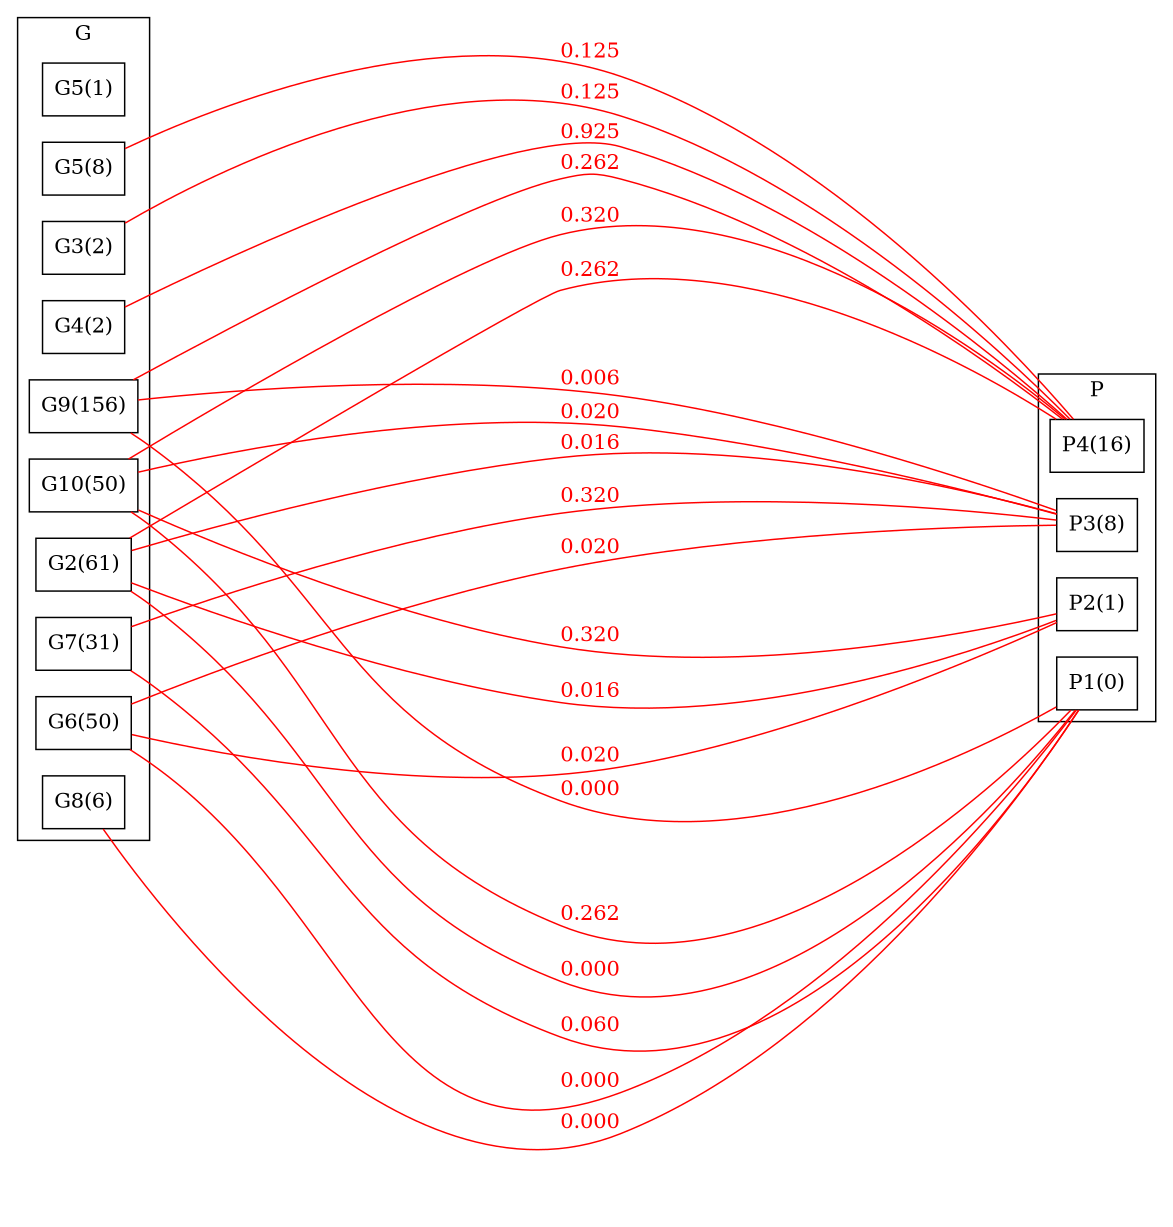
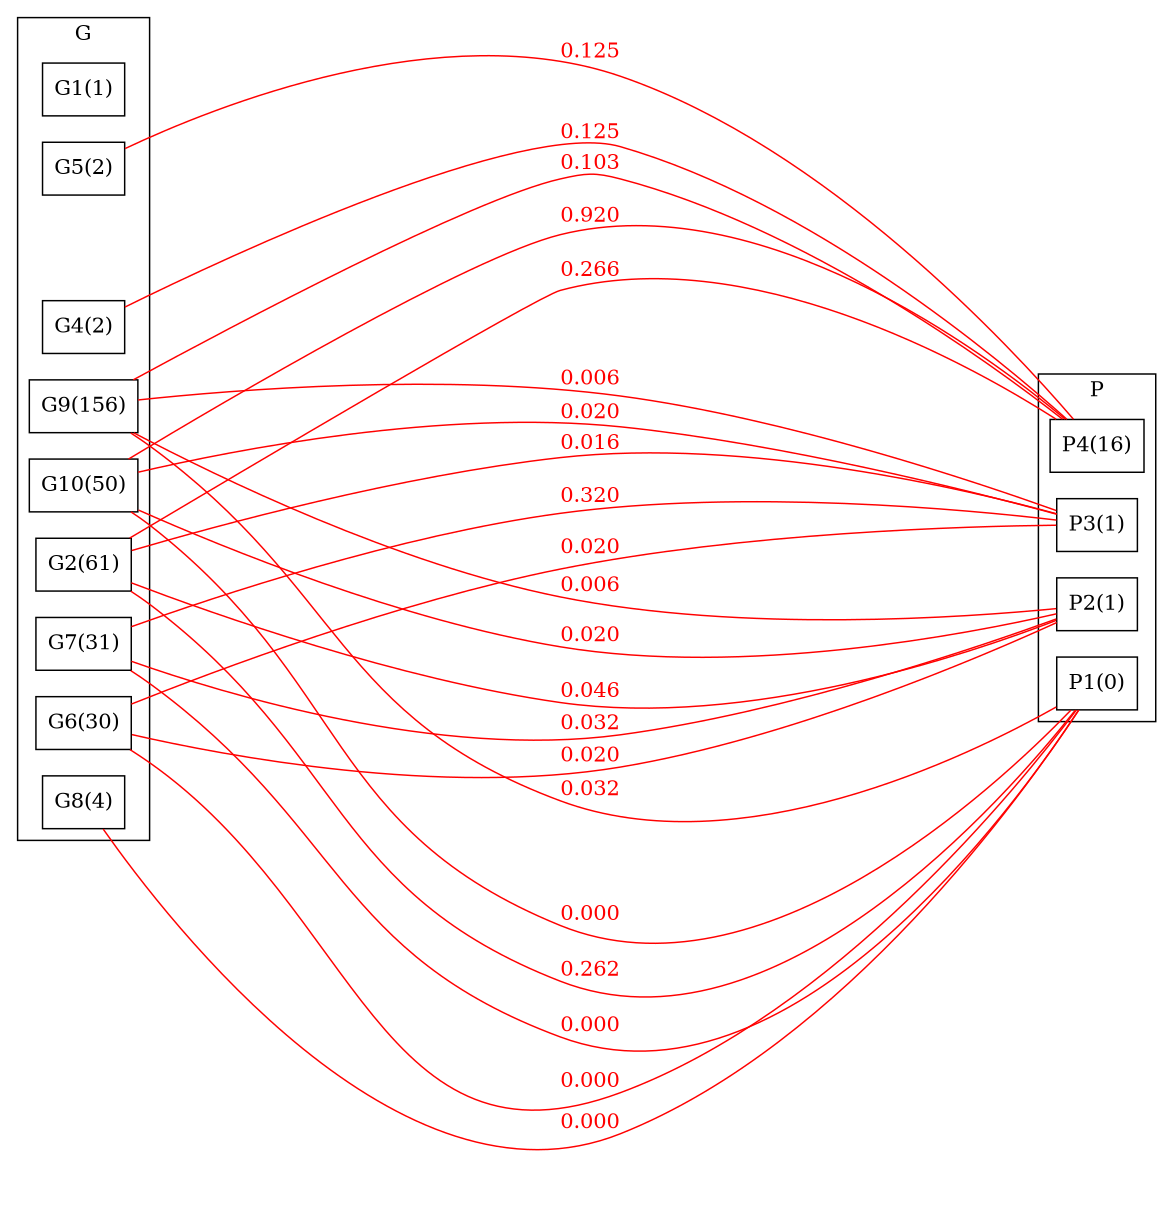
(84, 89) -> (84, 89)
(590, 133) -> (590, 133)
(590, 164) -> (590, 164)
(84, 169) -> (84, 169)
(590, 216) -> (590, 216)
(84, 248) -> none
(590, 271) -> (590, 271)
(1097, 525) -> (1097, 525)
none -> (580, 600)
(590, 636) -> (590, 636)
(590, 692) -> (590, 692)
(84, 723) -> (84, 723)
none -> (597, 737)
(590, 790) -> (590, 790)
(84, 802) -> (84, 802)
(590, 914) -> (590, 914)
(590, 970) -> (590, 970)
(590, 1026) -> (590, 1026)
